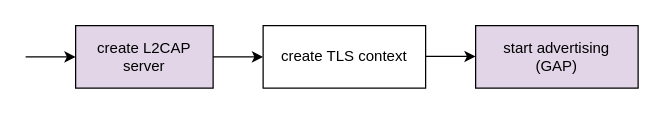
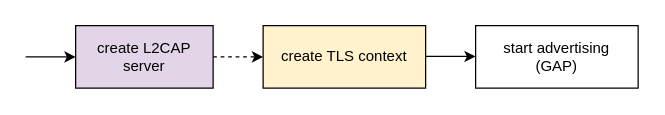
(233, 57) -> (233, 57)
(344, 57) -> (344, 57)
(557, 57) -> (557, 57)
